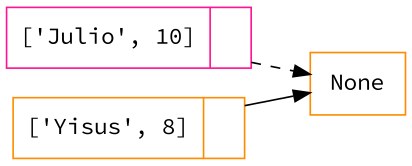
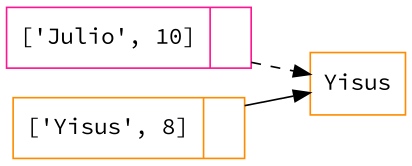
(358, 84) -> (358, 84)
